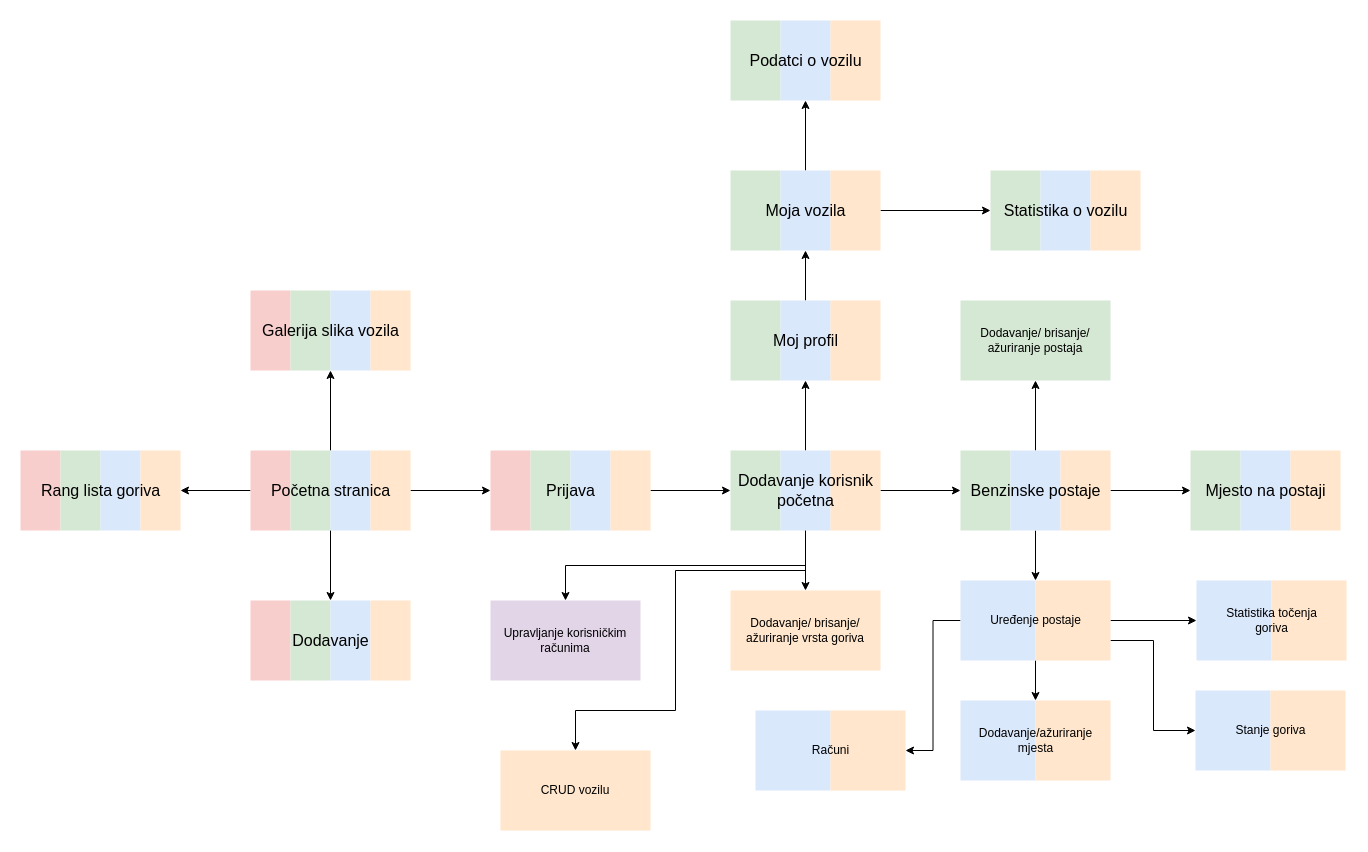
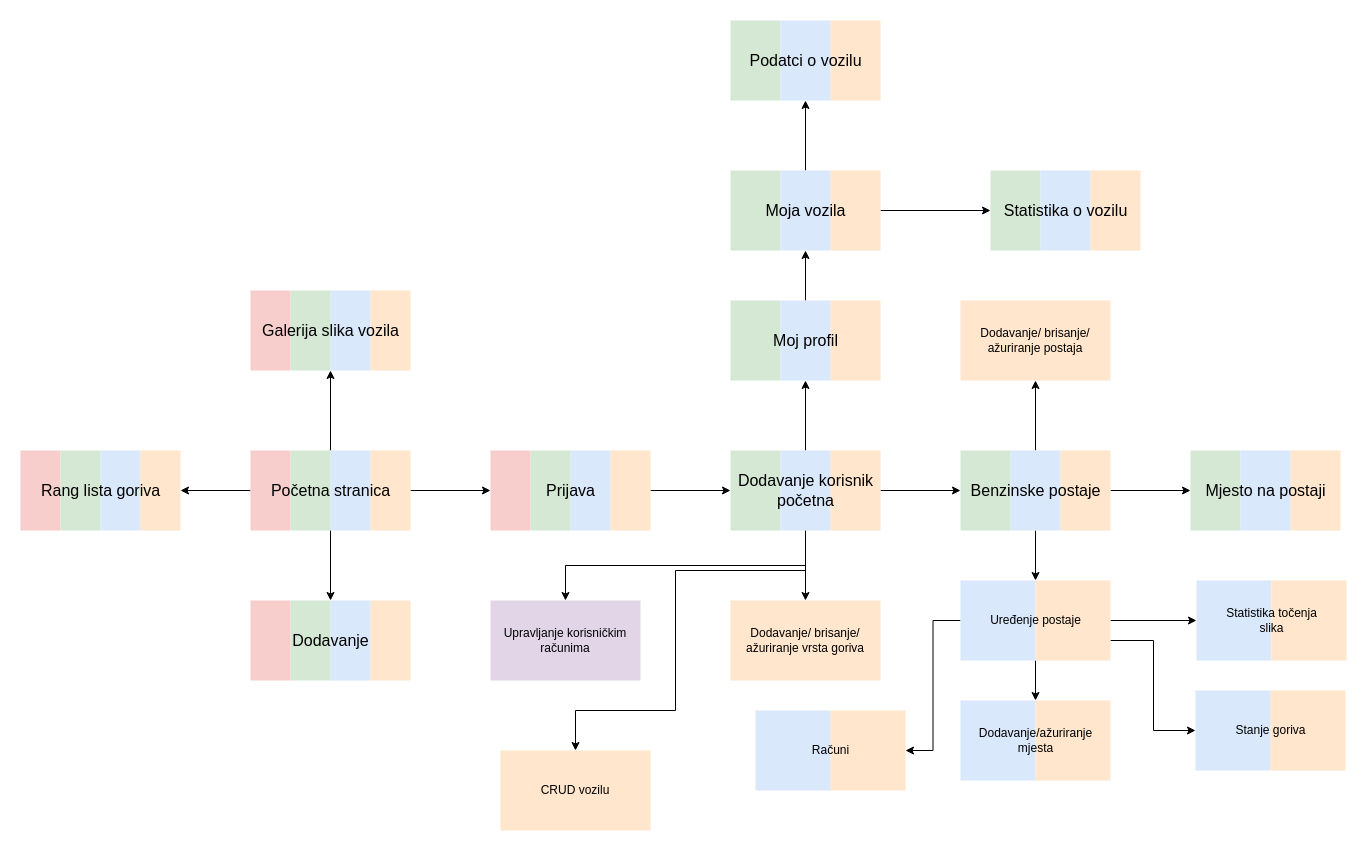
(1036, 341) -> (1036, 341)
(1272, 621) -> (1272, 621)
(806, 631) -> (806, 641)
